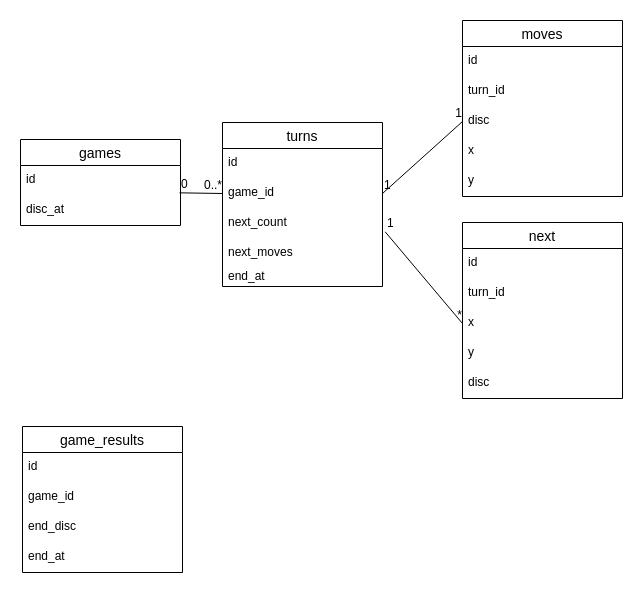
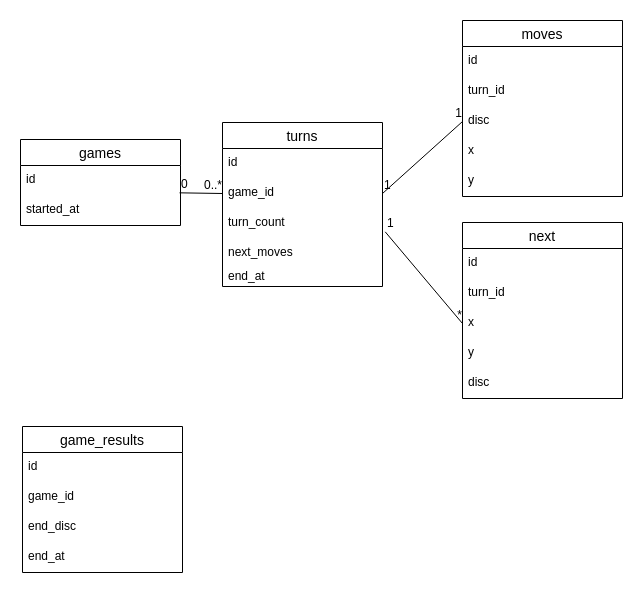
(48, 209) -> (60, 209)
(262, 222) -> (262, 222)
